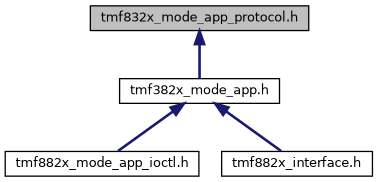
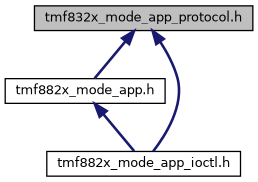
(200, 91) -> (85, 91)
none -> (179, 98)
(297, 164) -> none
